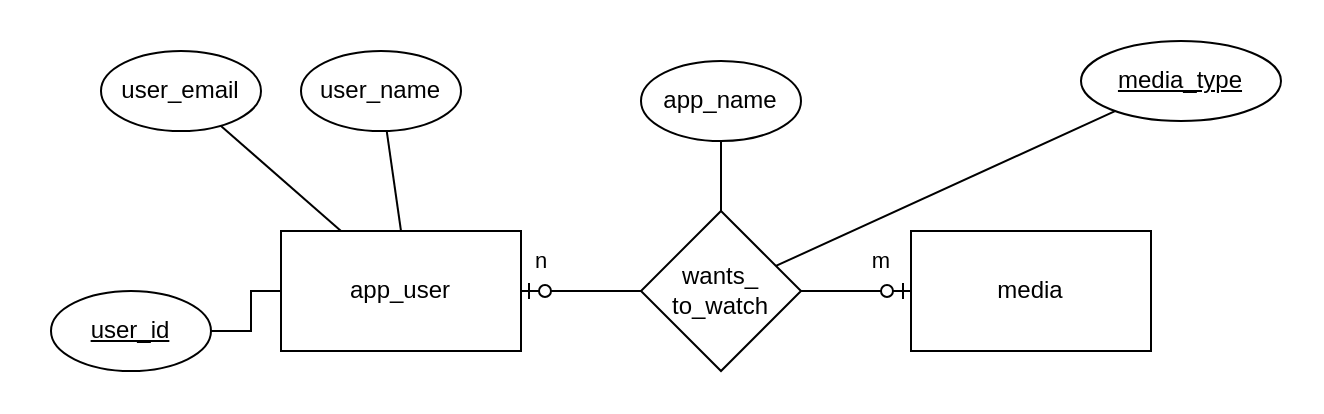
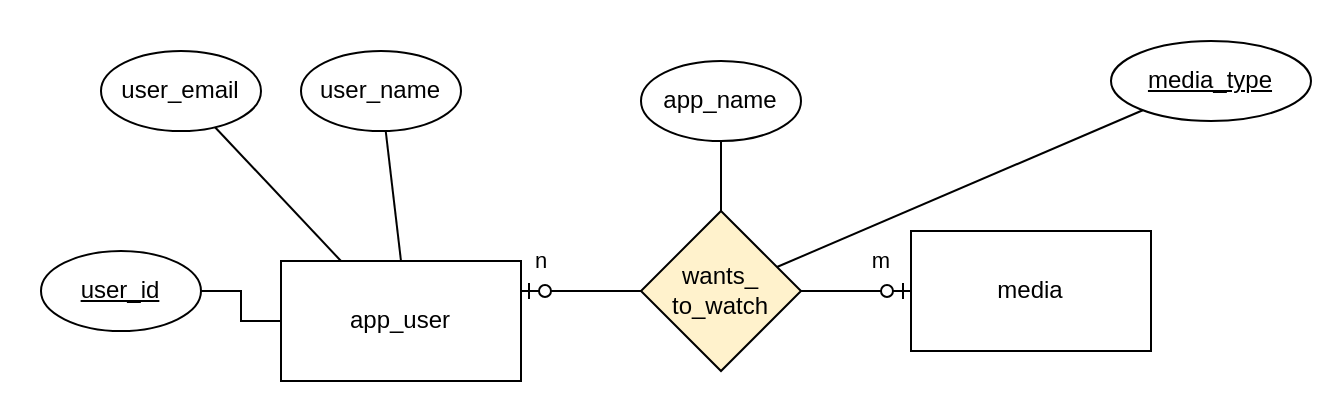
(1181, 81) -> (1211, 81)
(401, 291) -> (401, 321)
(721, 291) -> (721, 291)
(131, 331) -> (121, 291)
